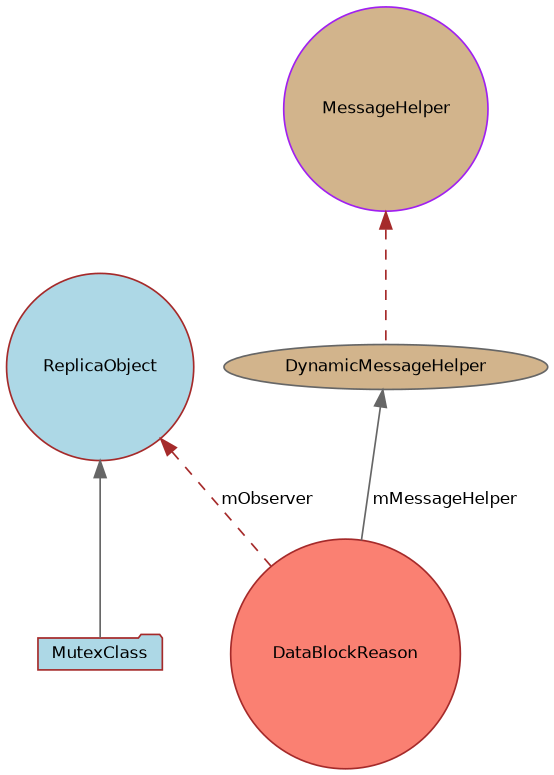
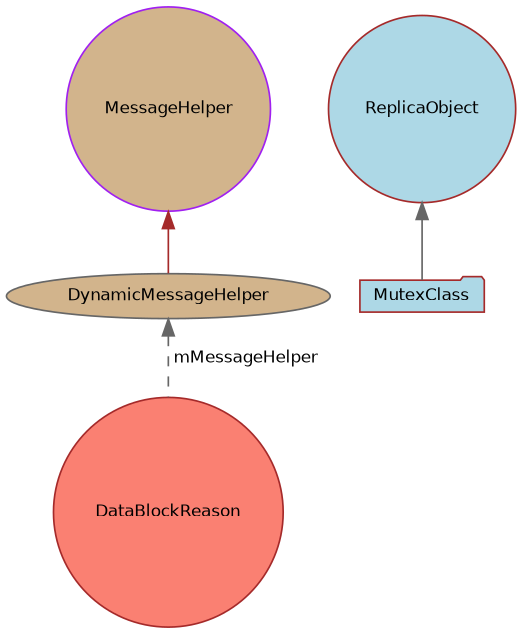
(386, 287) -> (168, 251)
(371, 474) -> (168, 367)
(222, 509) -> none
